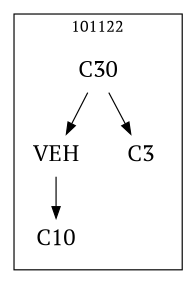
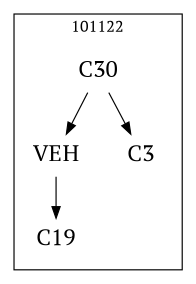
(56, 239) -> (56, 239)
